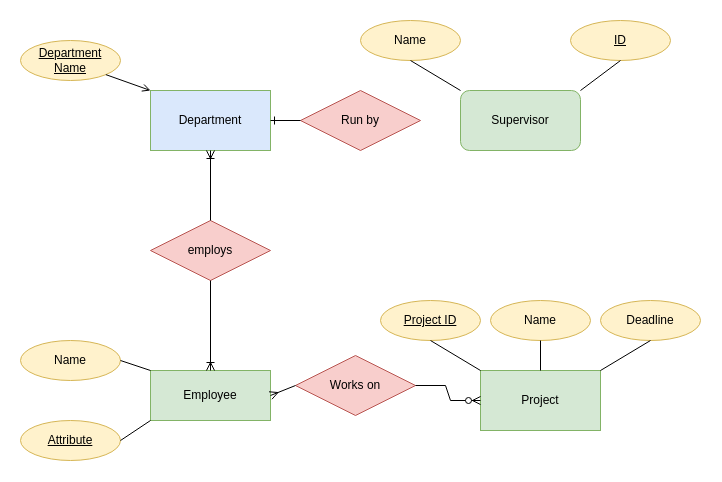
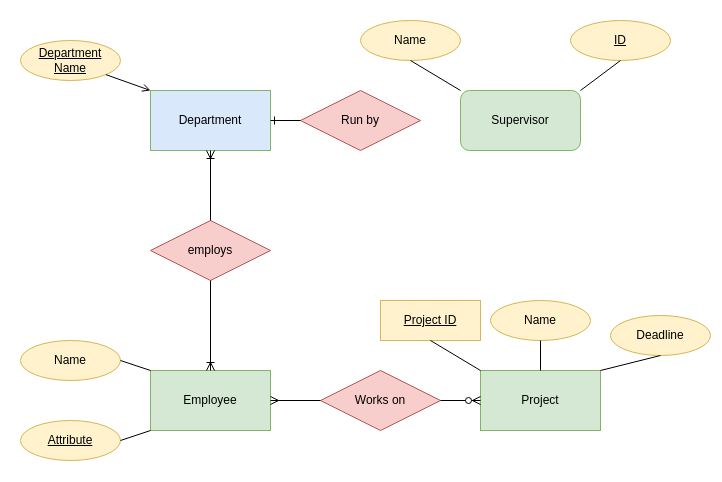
(431, 321) -> (431, 321)
(651, 321) -> (661, 336)
(356, 386) -> (381, 401)
(211, 396) -> (211, 401)
